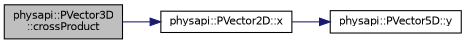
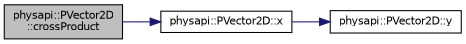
(63, 22) -> (63, 22)
(396, 22) -> (396, 22)
